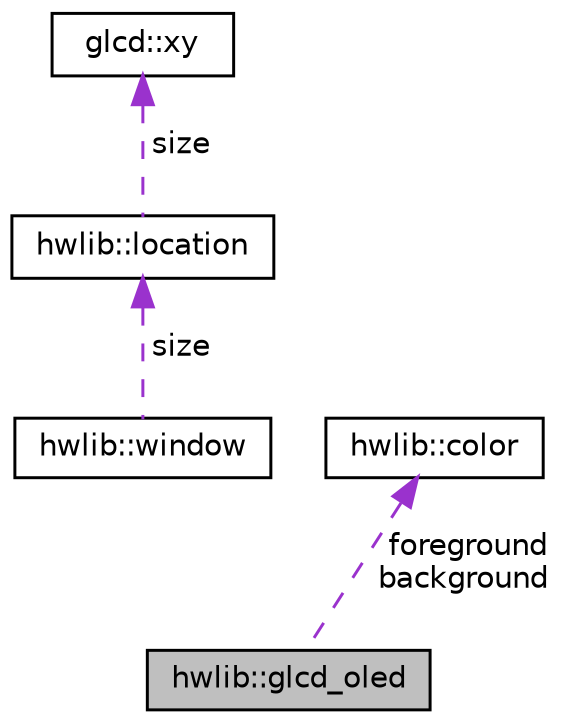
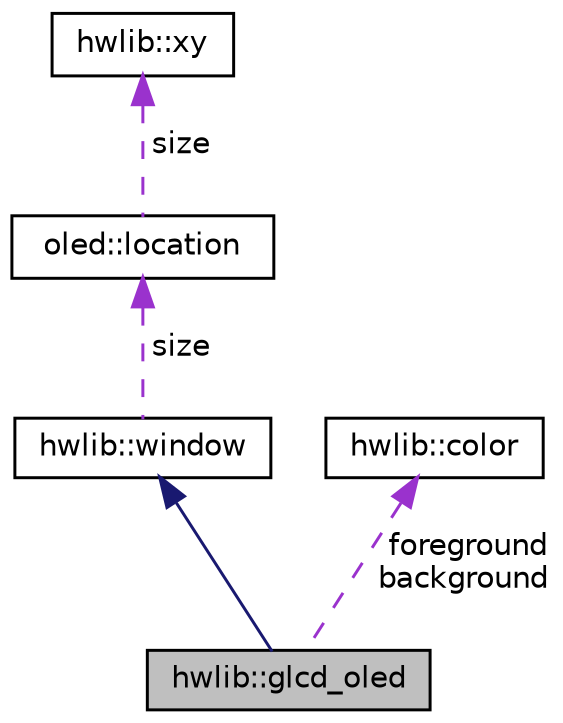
(143, 45) -> (143, 45)
(143, 247) -> (143, 247)
none -> (224, 577)
